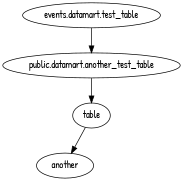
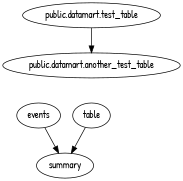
(92, 15) -> (92, 15)
(92, 87) -> none
none -> (39, 116)
(65, 166) -> (65, 166)
